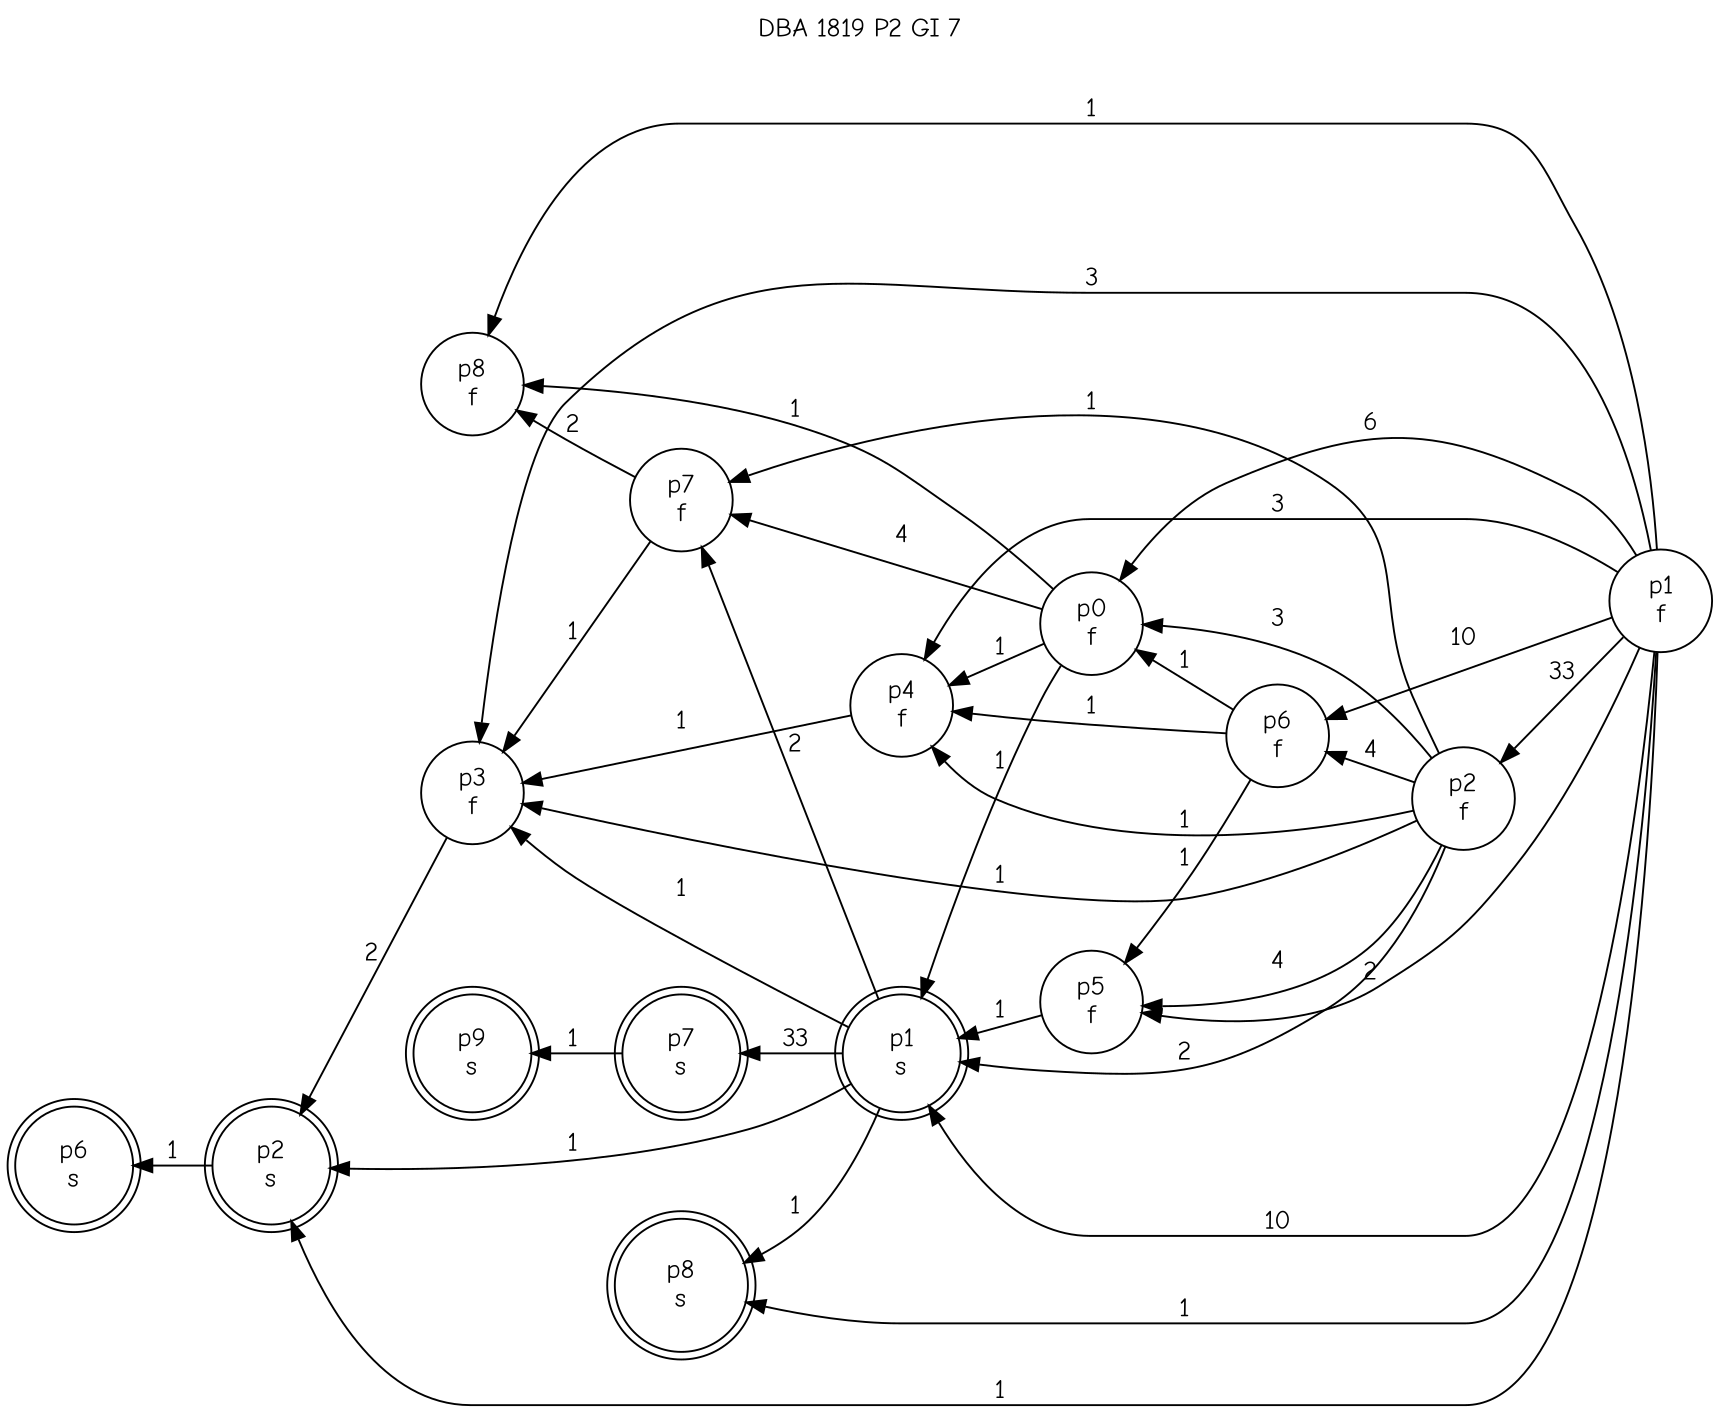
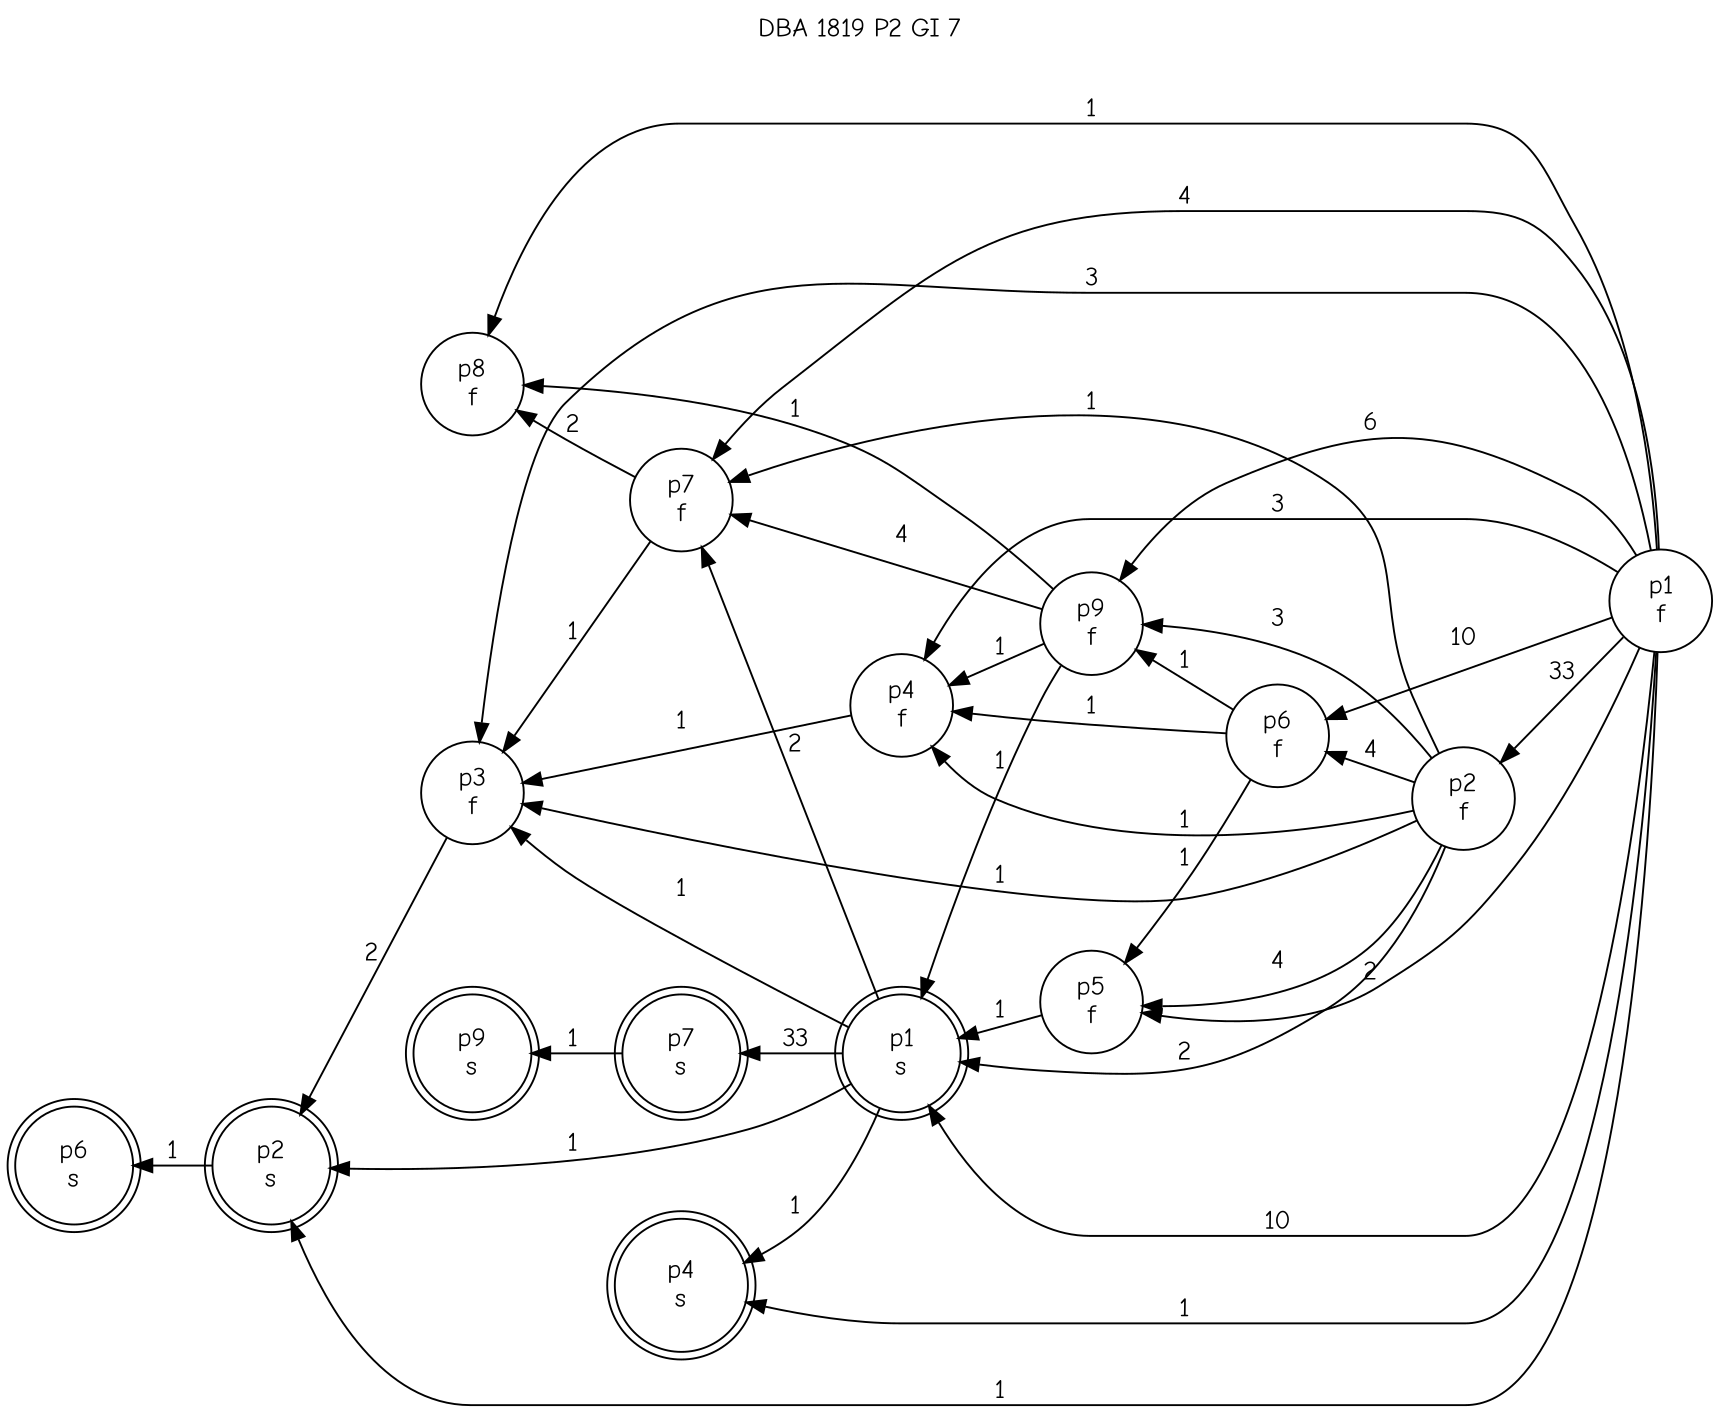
none -> (1274, 211)
(1092, 624) -> (1092, 624)
(681, 1285) -> (681, 1285)
